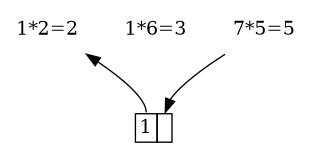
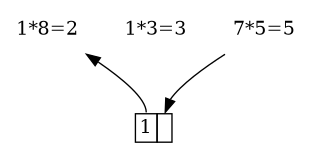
(47, 30) -> (47, 30)
(156, 30) -> (156, 30)
